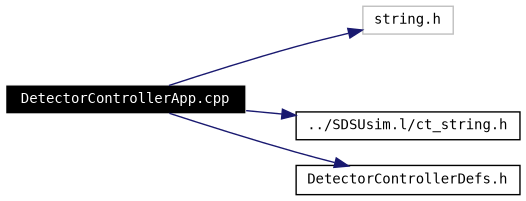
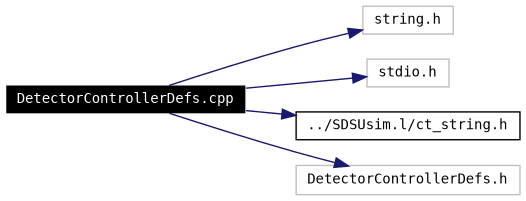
none -> (408, 73)
(126, 99) -> (126, 99)
(408, 180) -> (408, 180)
